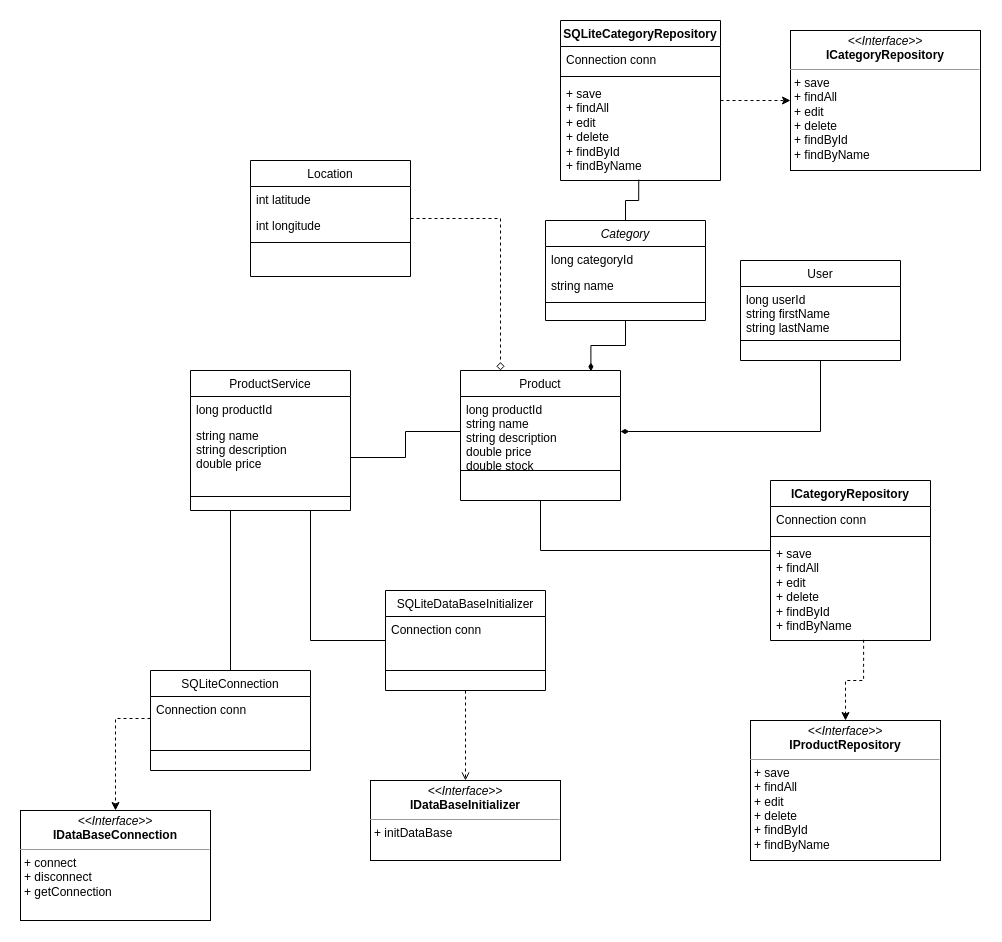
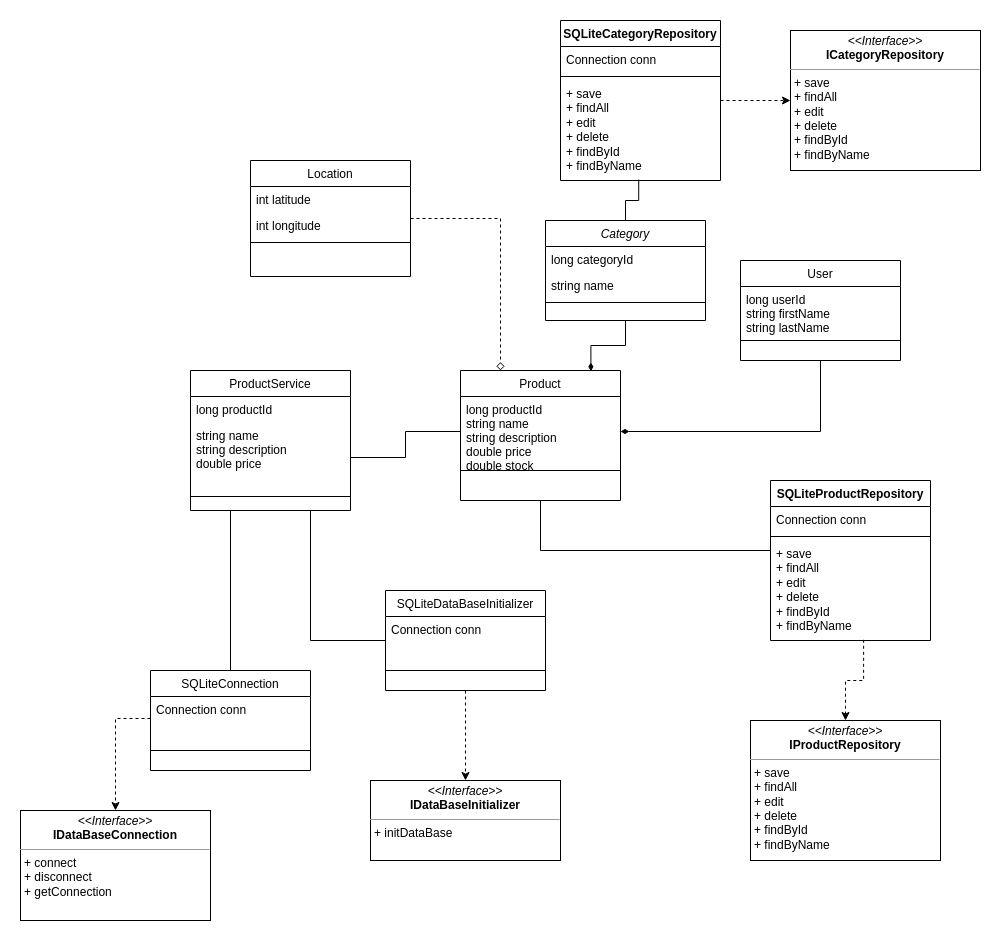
(851, 495) -> (851, 495)
(466, 773) -> (466, 772)
